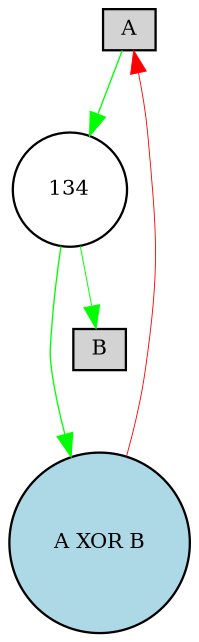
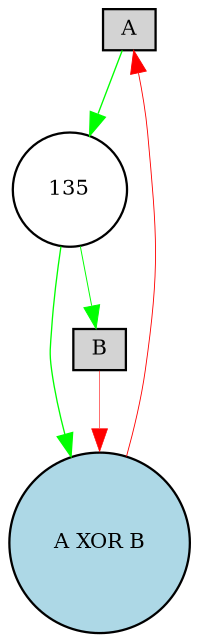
(70, 190) -> (70, 190)
none -> (100, 399)
